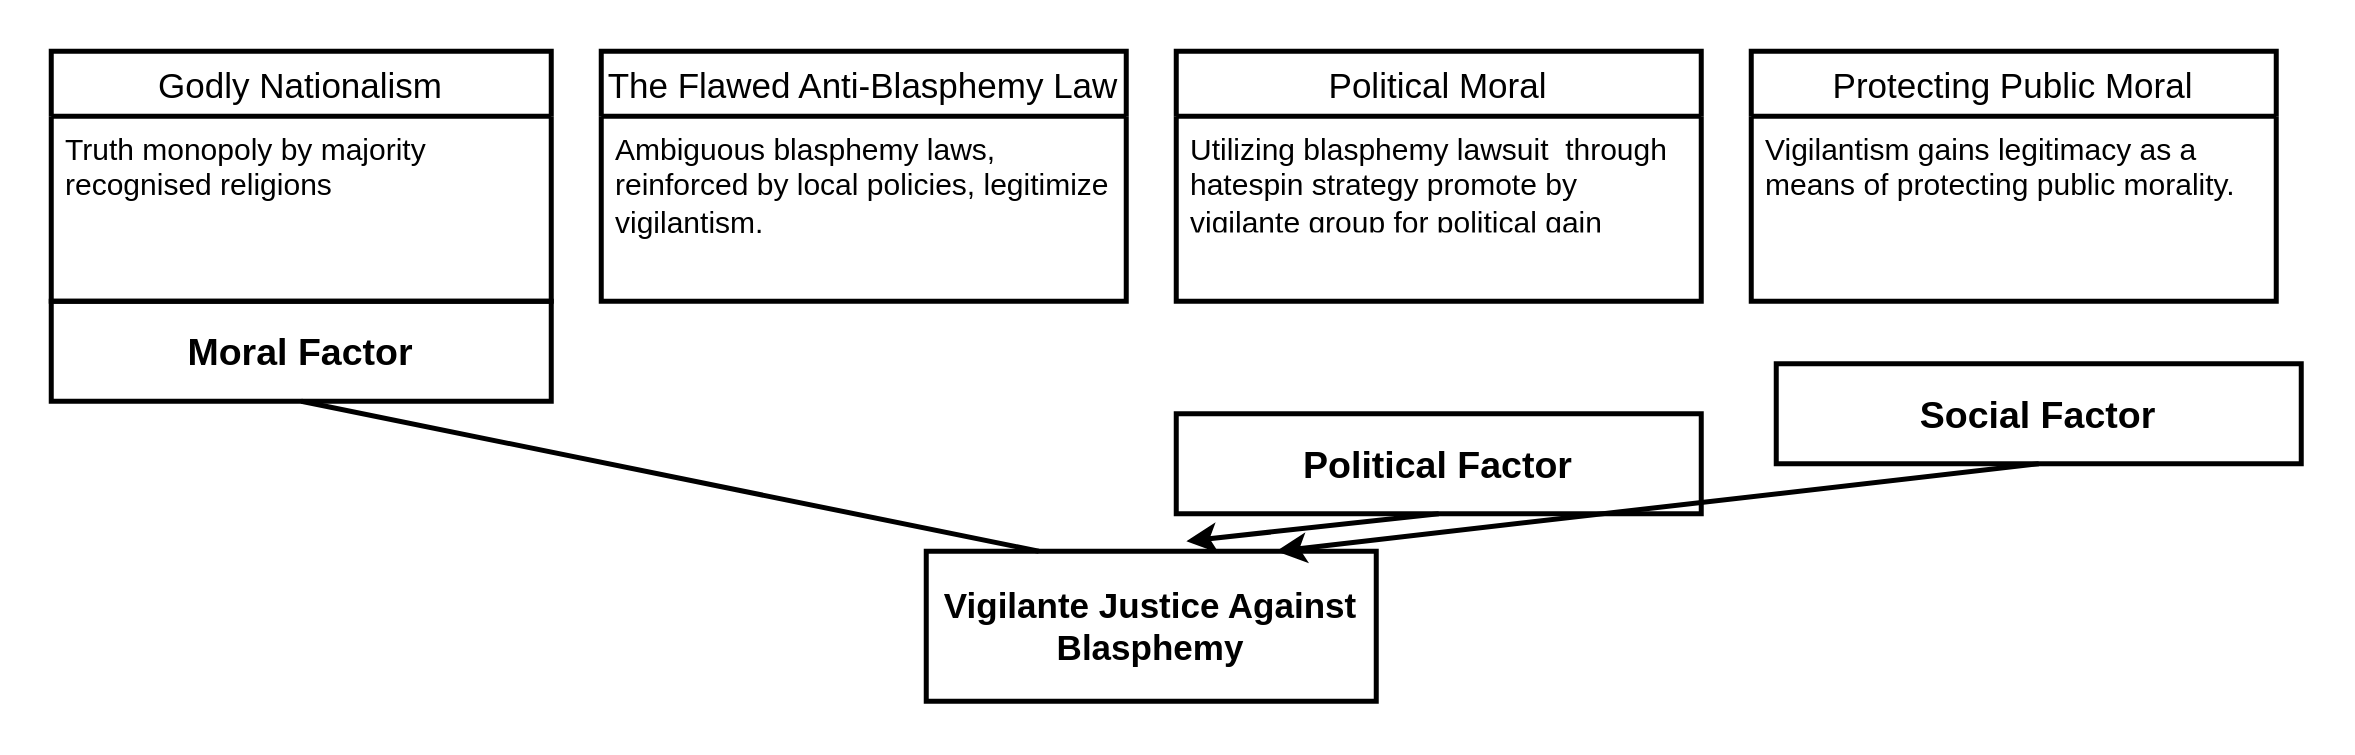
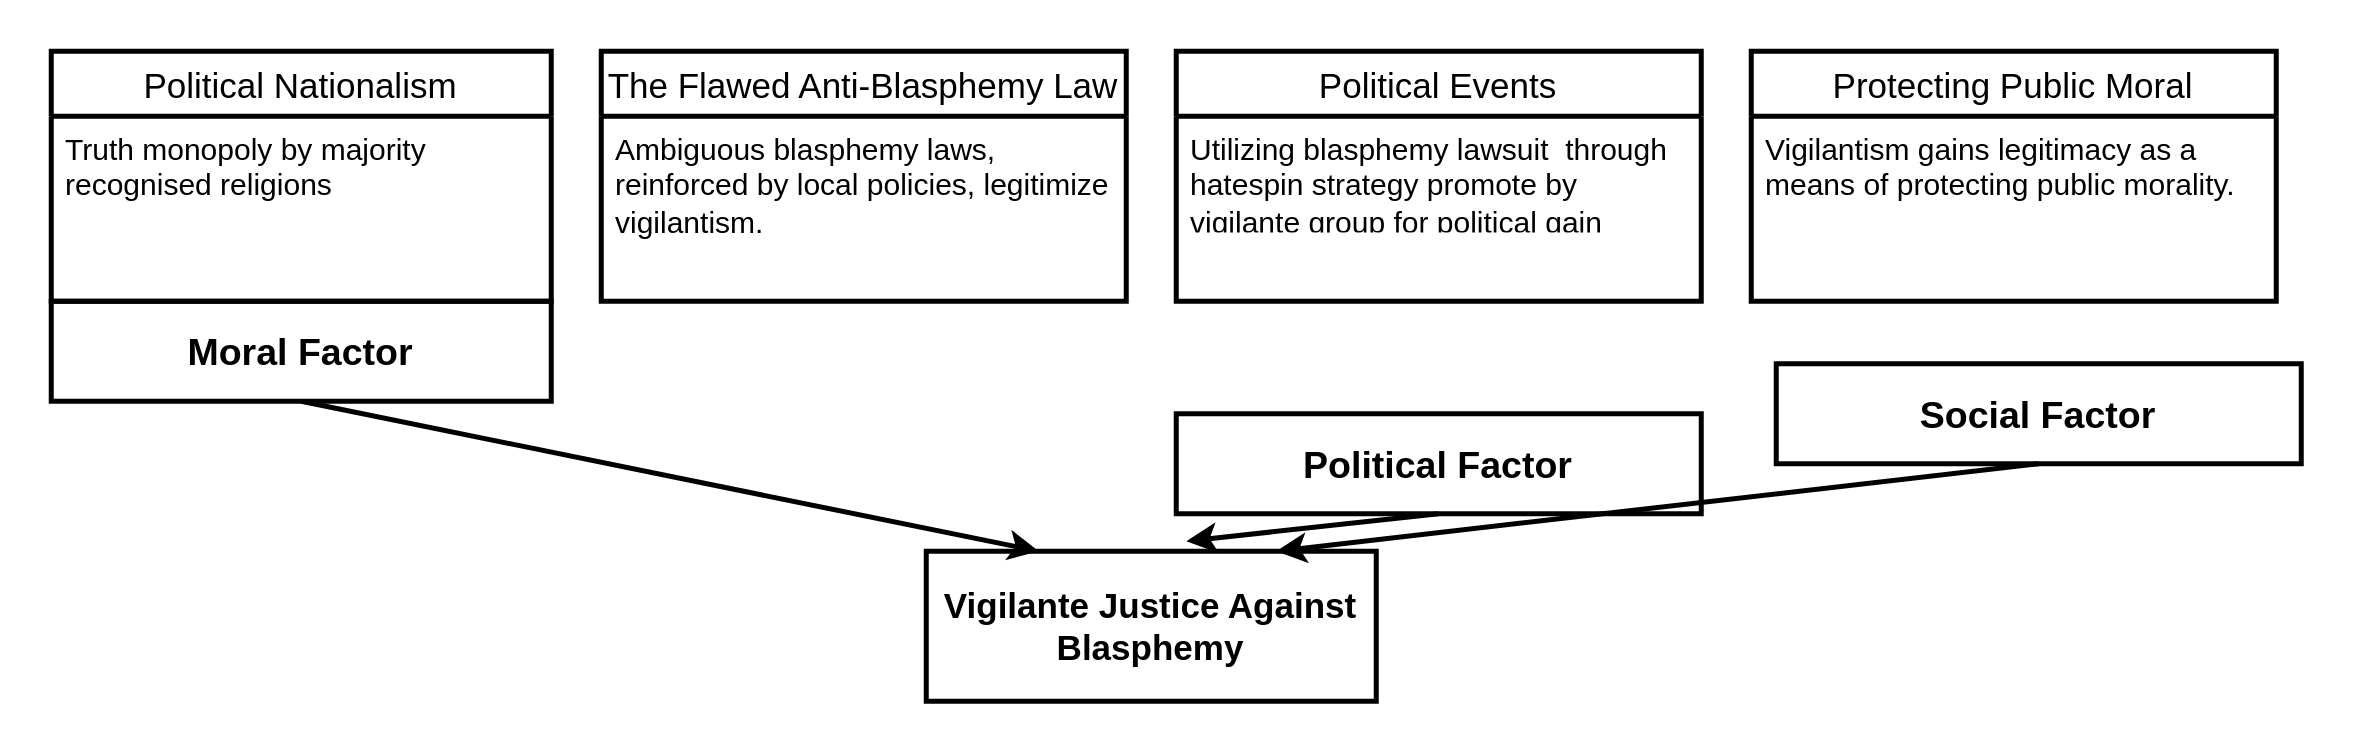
(300, 86) -> (300, 86)
(1438, 86) -> (1438, 86)
(1025, 548) -> (1014, 546)
